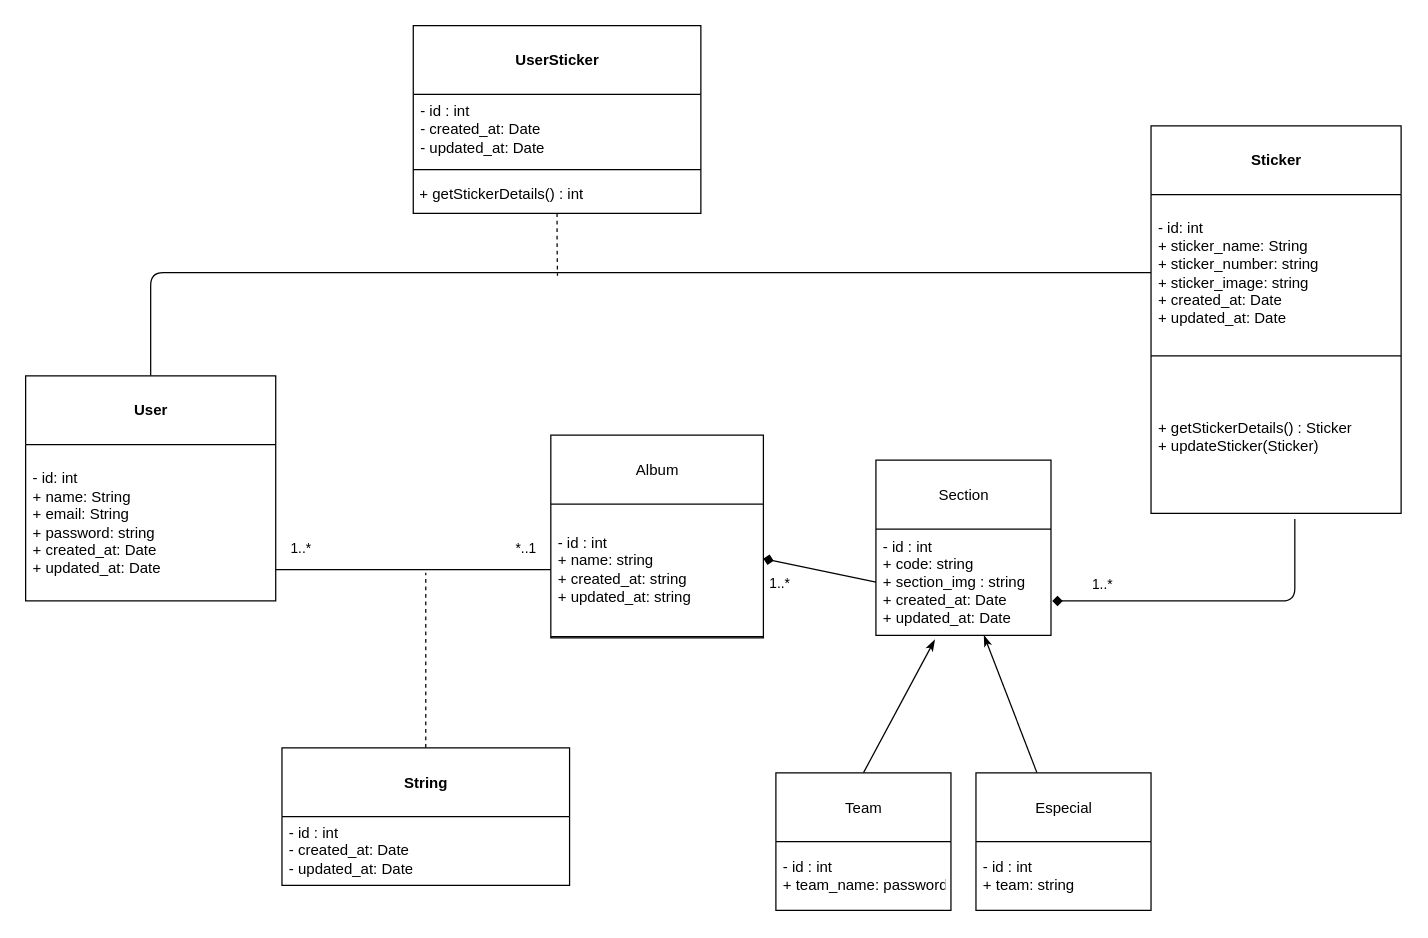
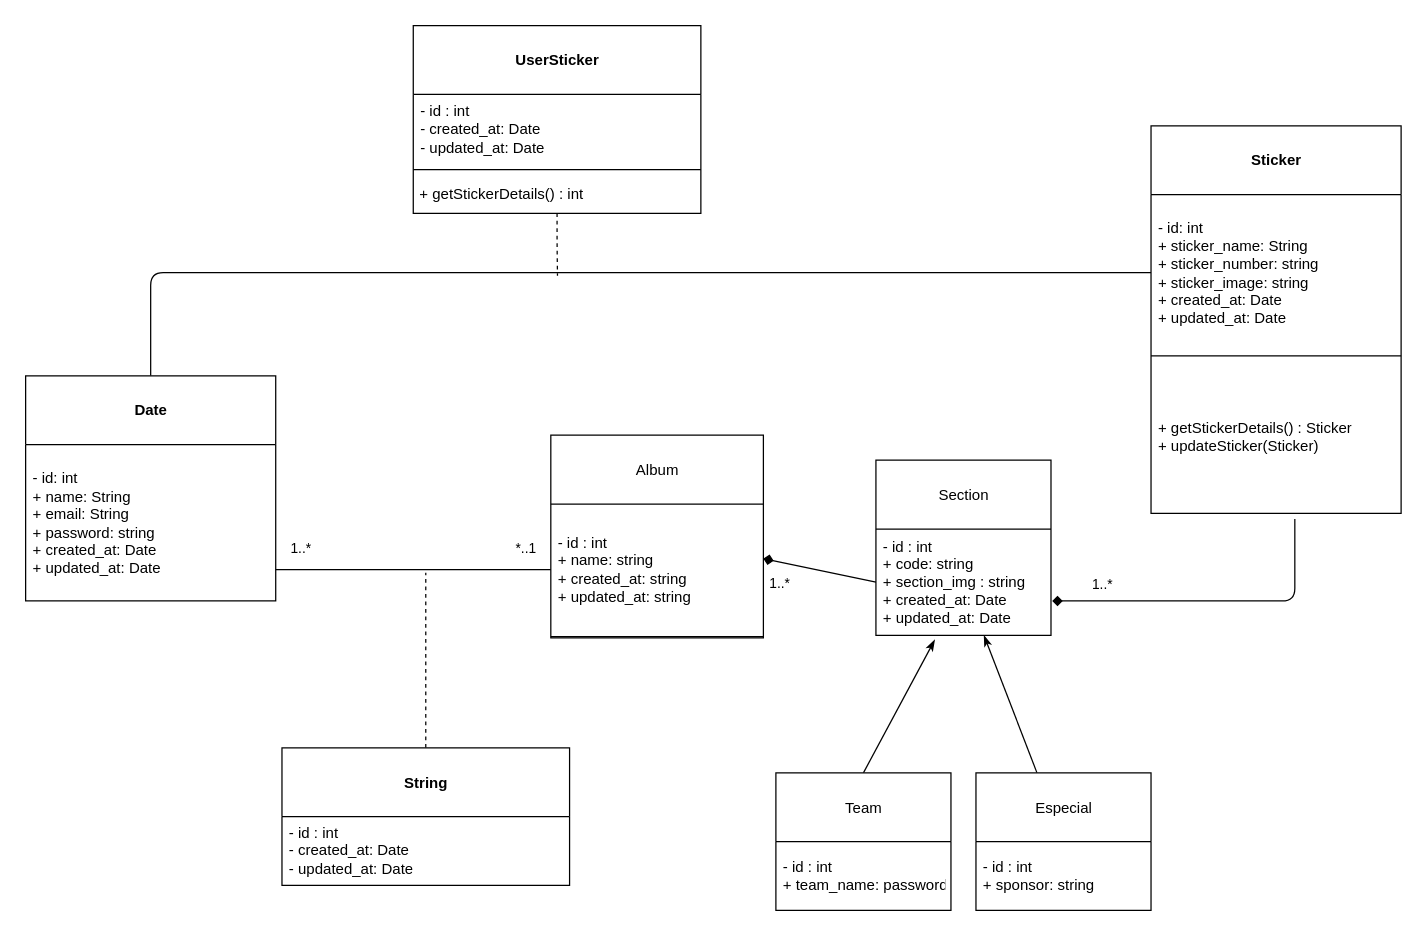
(151, 393) -> (151, 393)
(1034, 876) -> (1047, 876)
